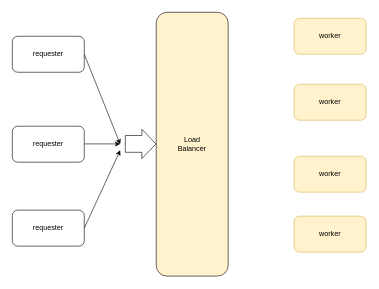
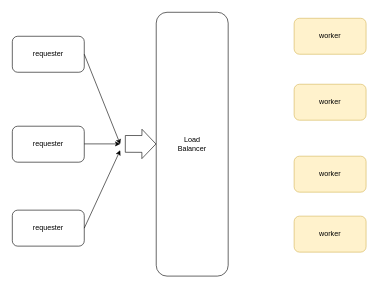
(192, 144) -> (192, 144)
